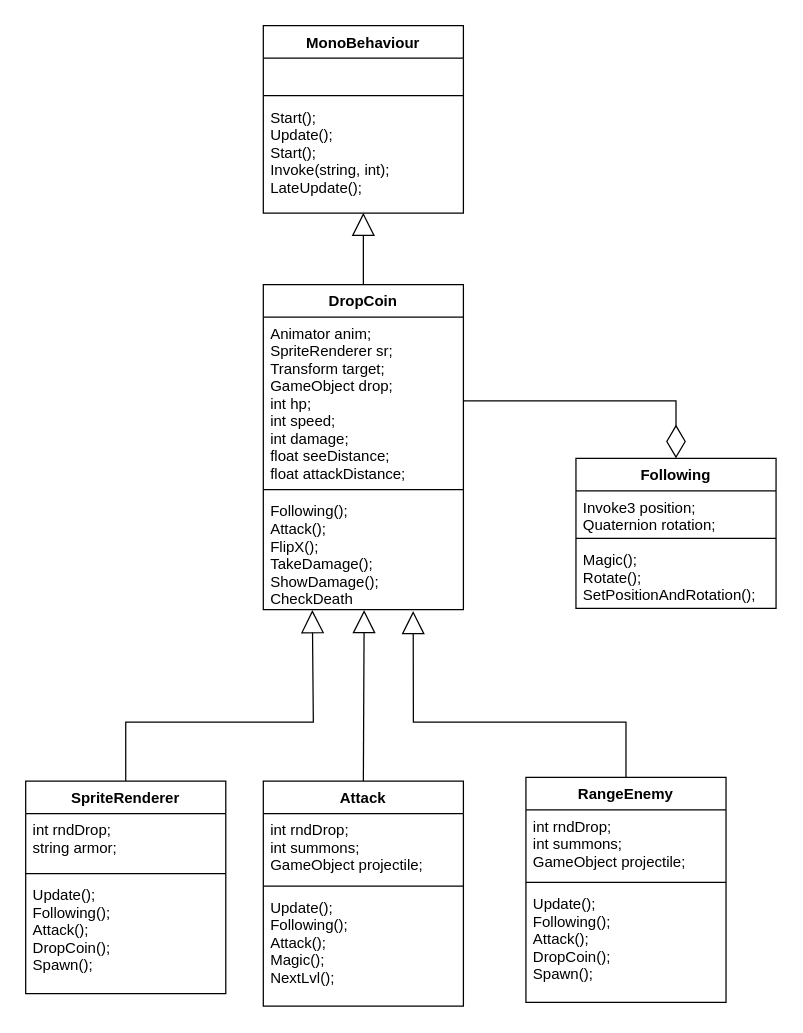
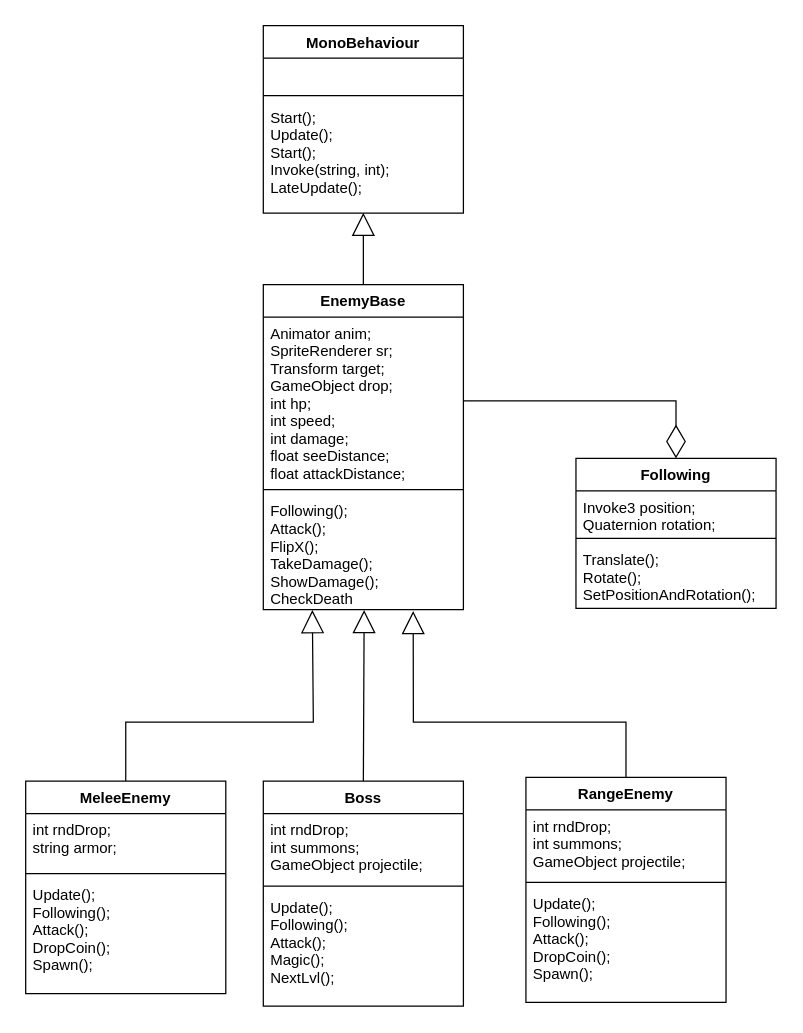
(363, 301) -> (363, 301)
(612, 560) -> (629, 560)
(125, 798) -> (125, 798)
(363, 798) -> (363, 798)
